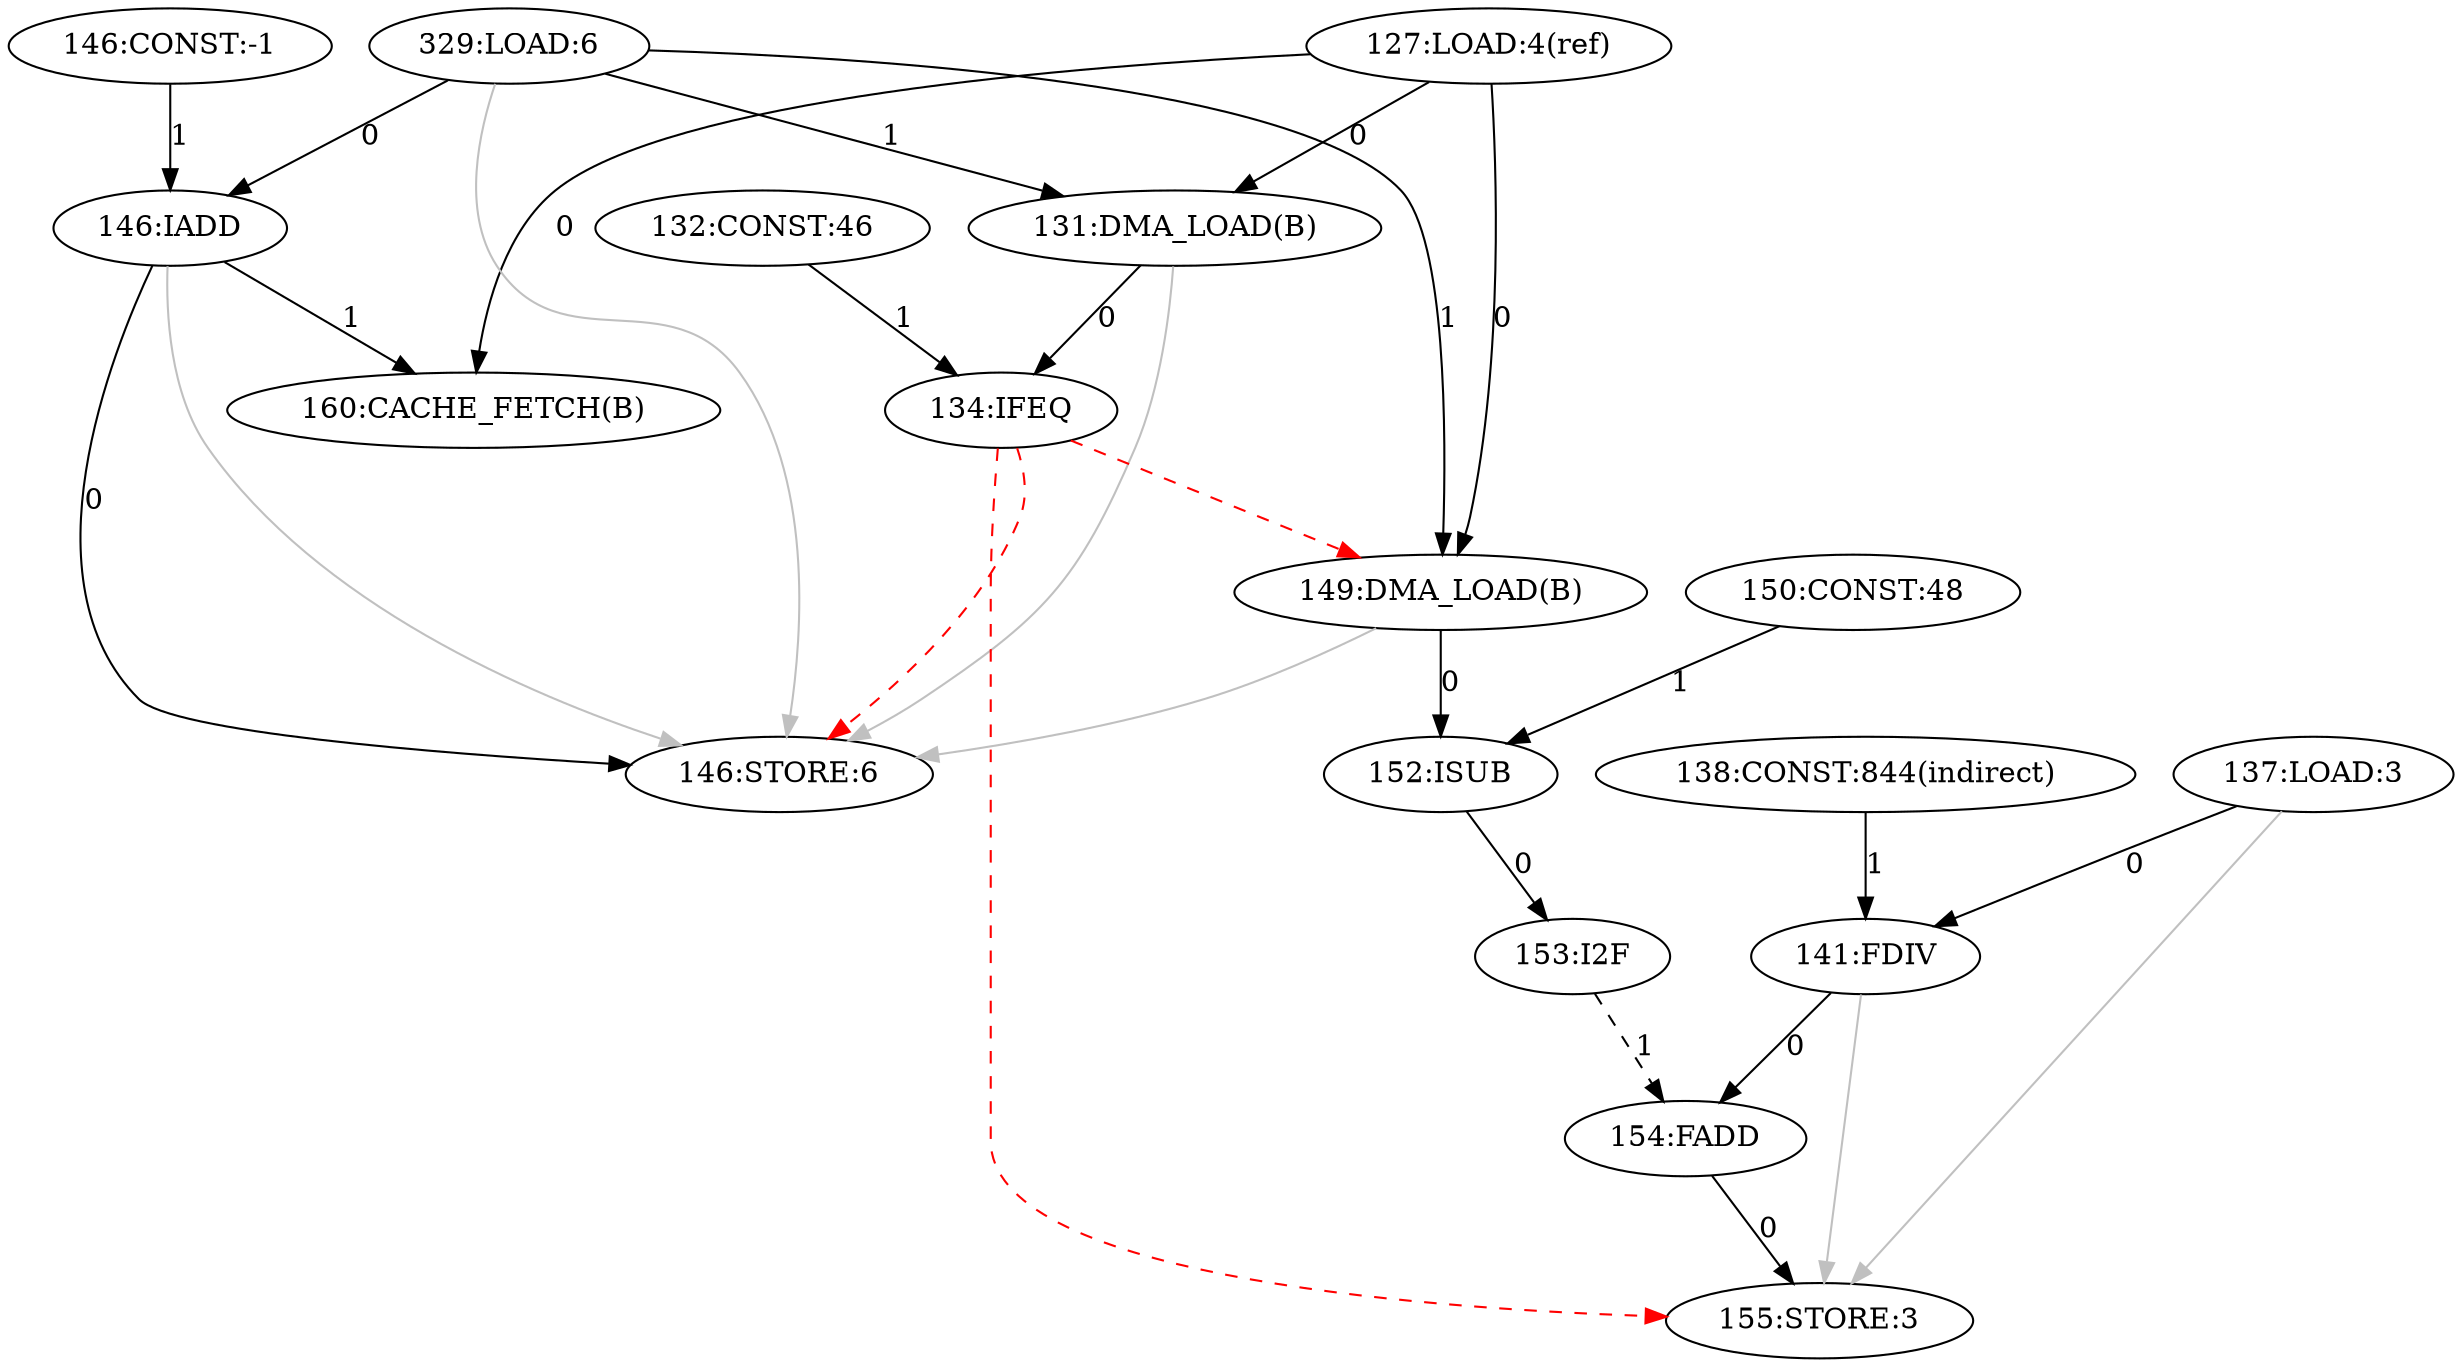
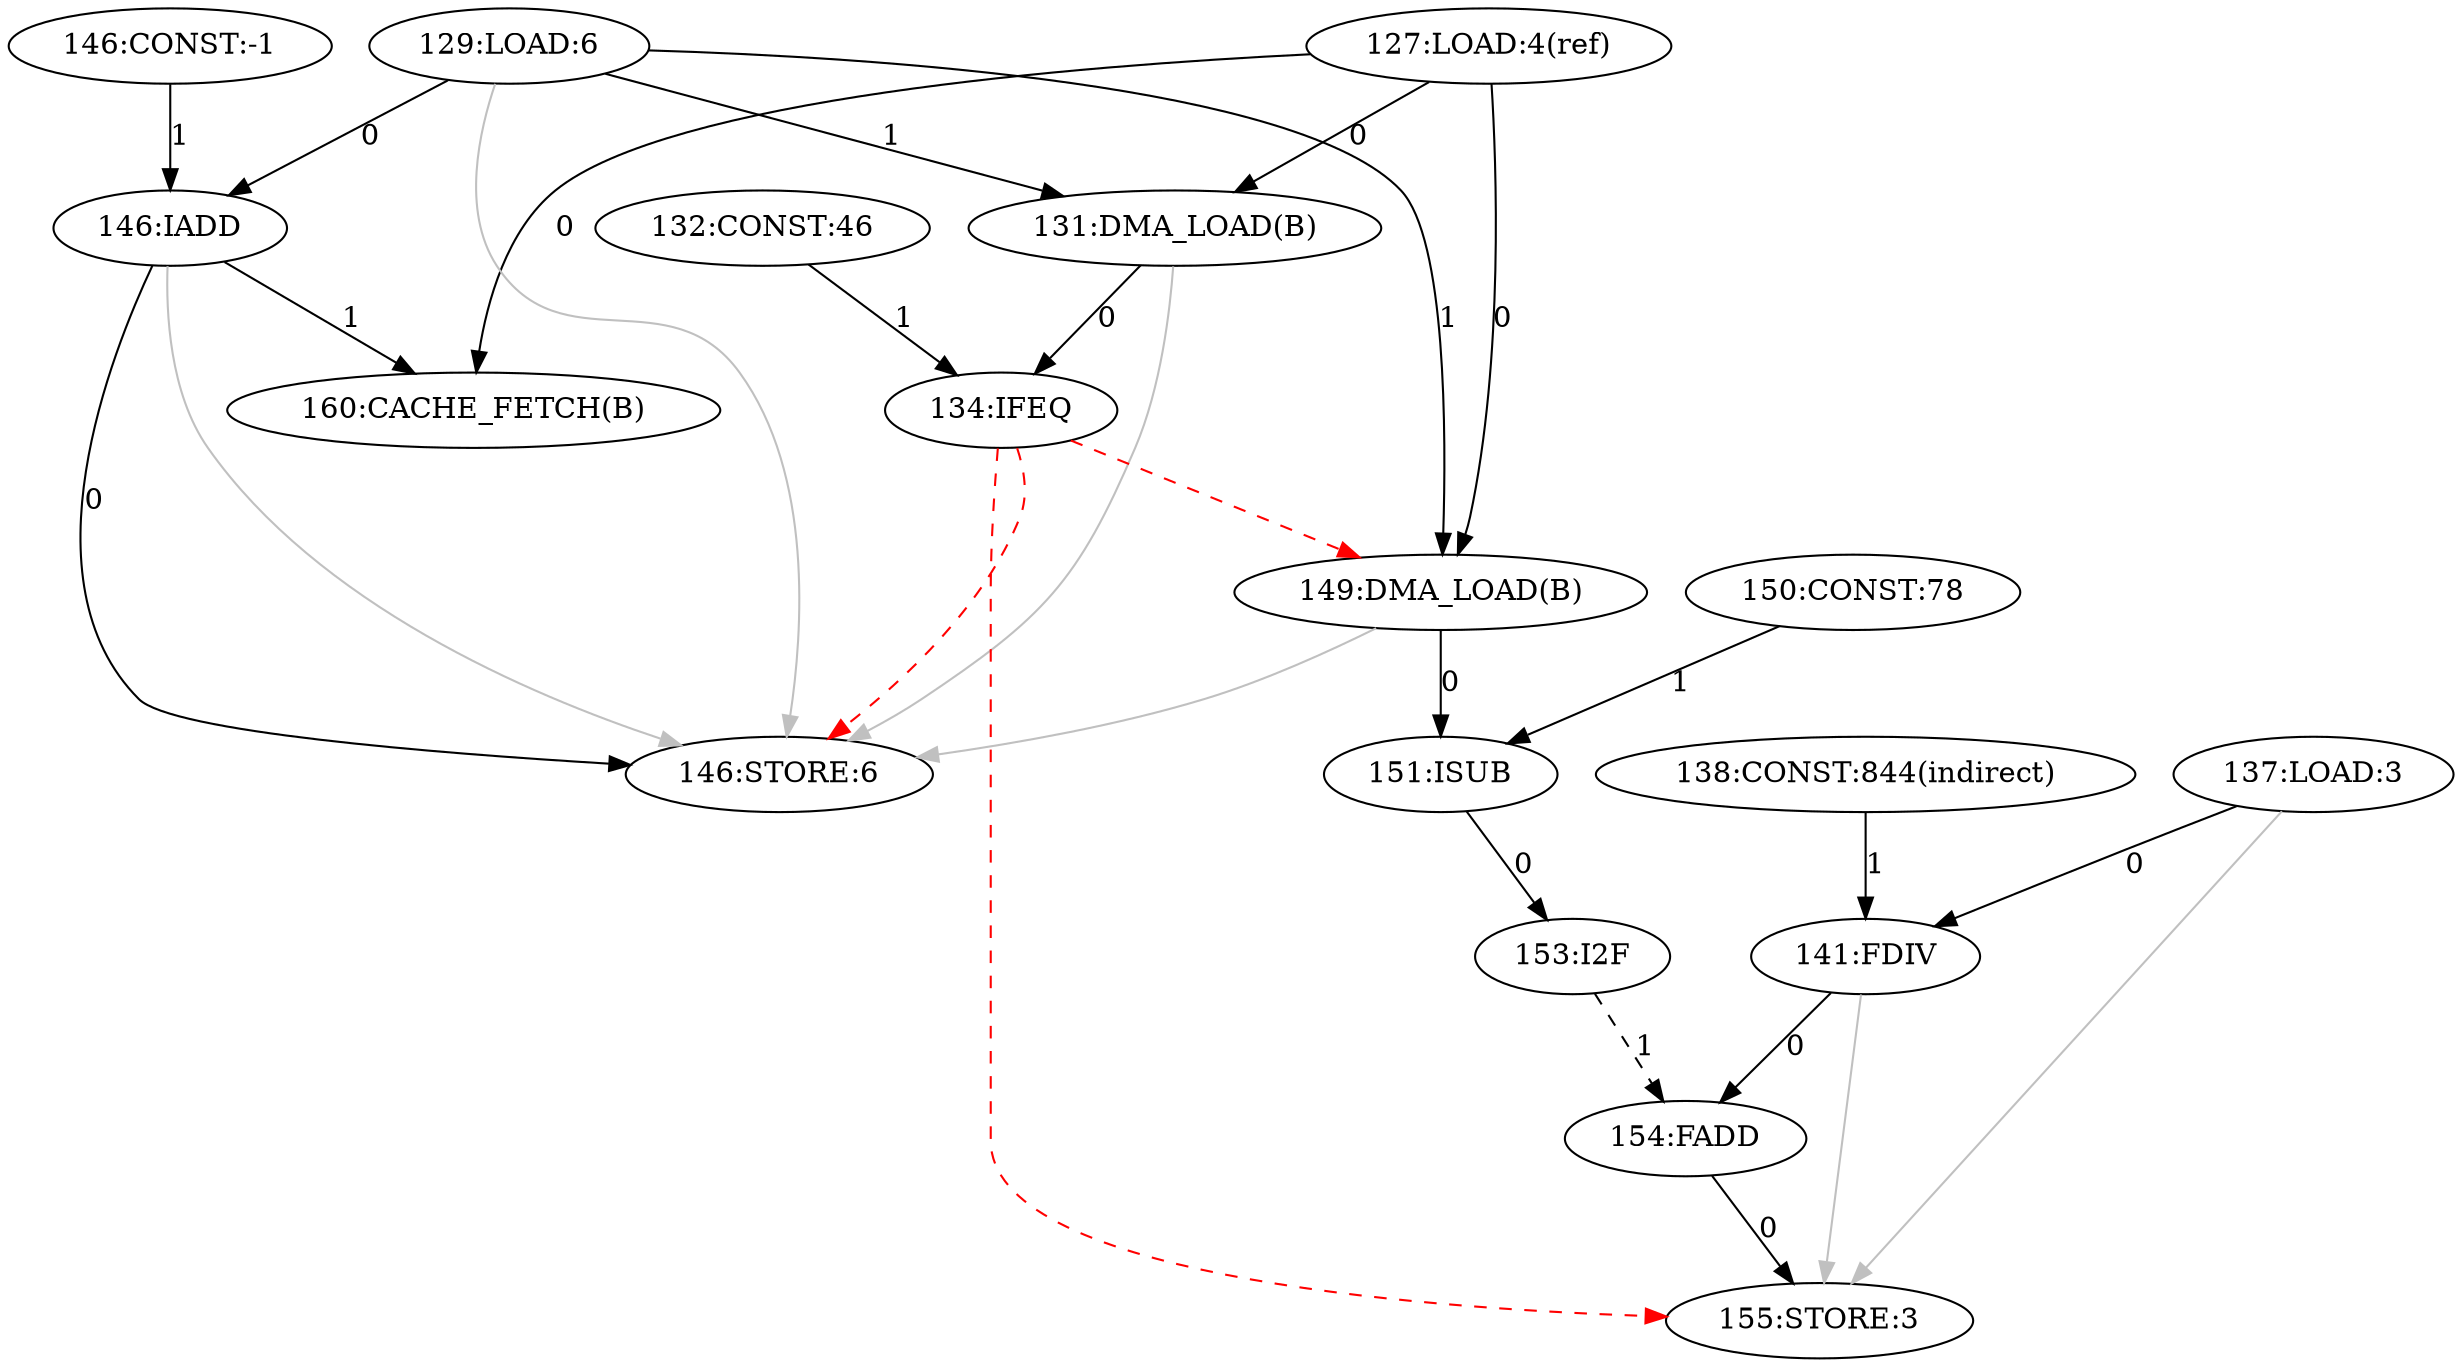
(509, 46) -> (509, 46)
(1853, 592) -> (1853, 592)
(1441, 774) -> (1441, 774)
